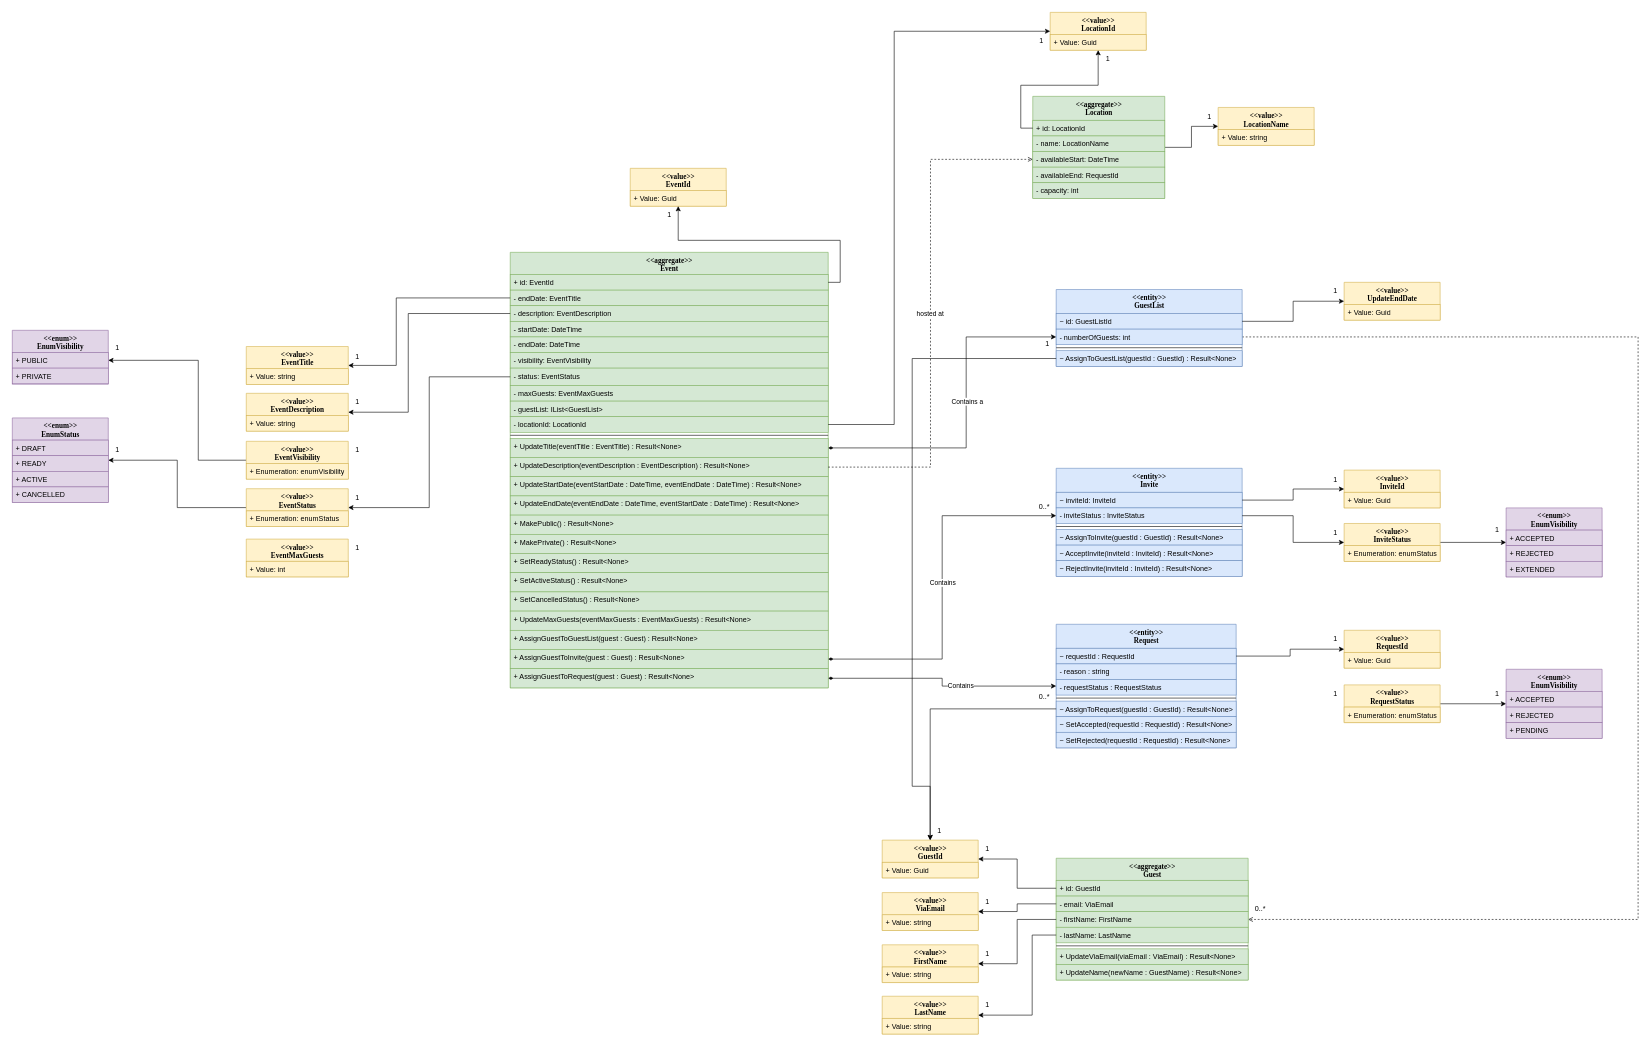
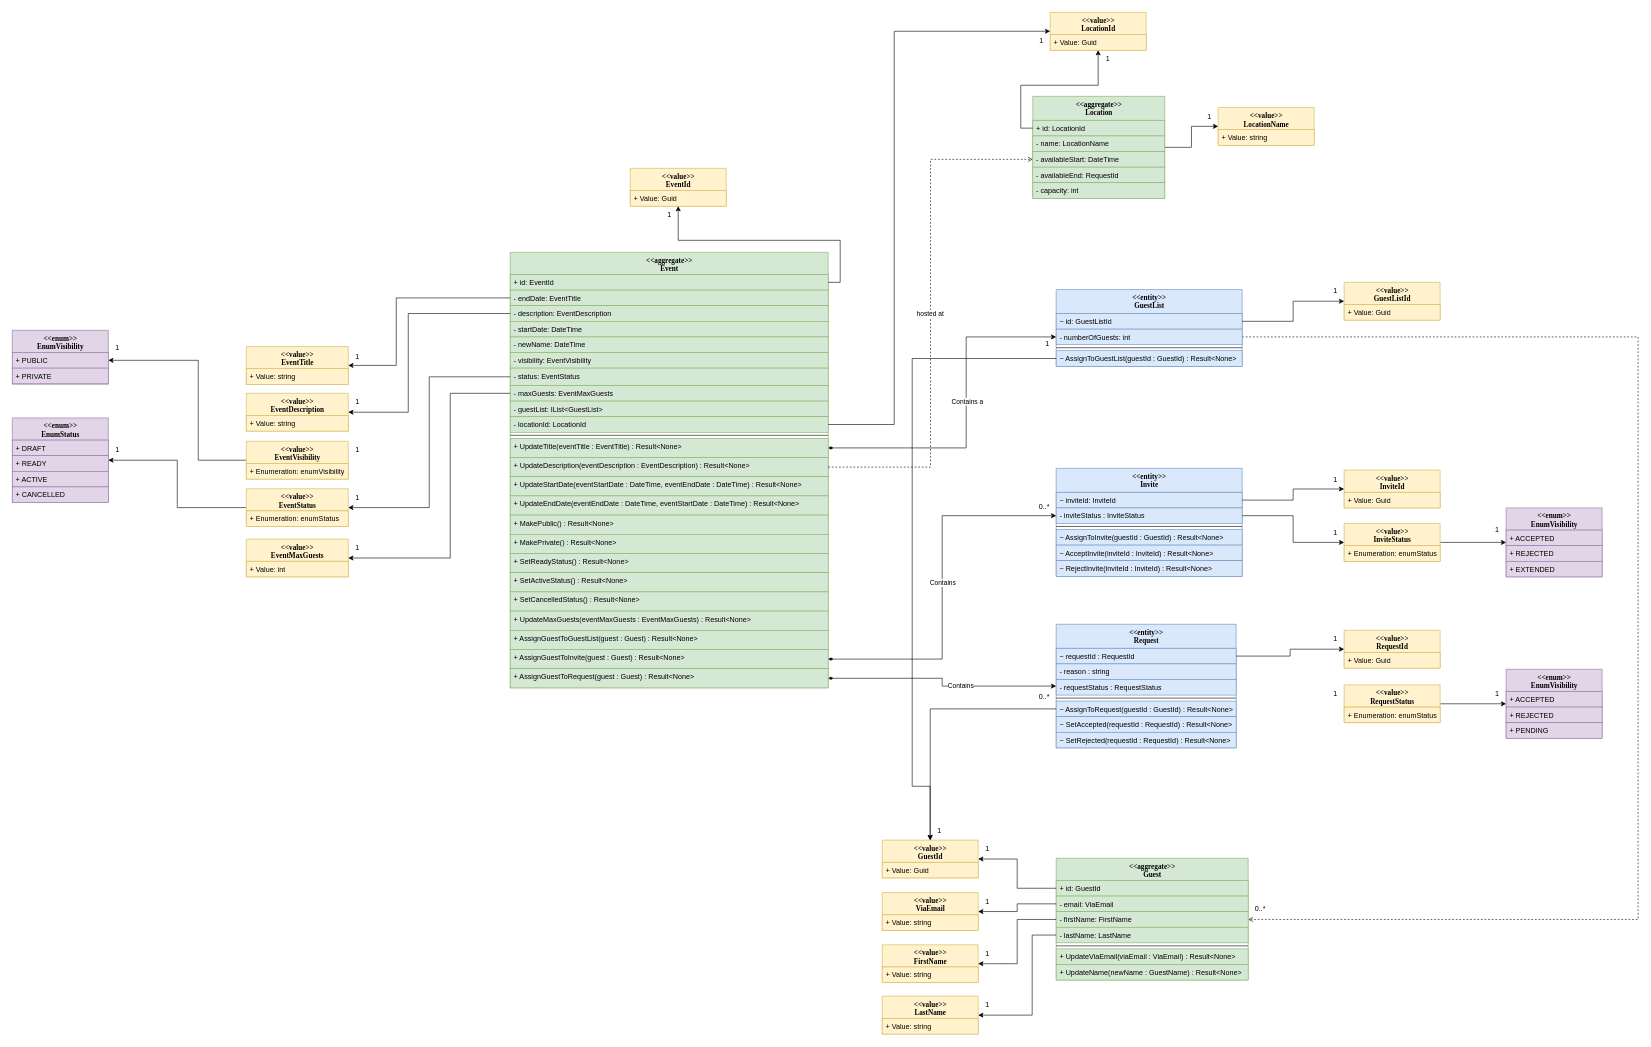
(1393, 295) -> (1393, 295)
(548, 345) -> (548, 345)
none -> (450, 393)
